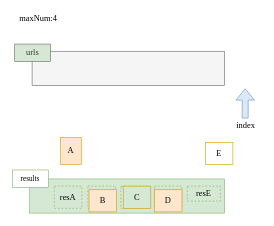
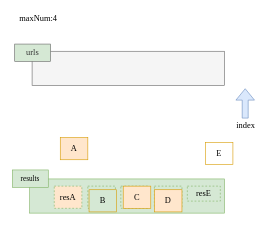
(71, 151) -> (74, 149)
(30, 179) -> (30, 179)
(68, 197) -> (68, 197)
(137, 197) -> (137, 197)
(103, 201) -> (103, 201)
